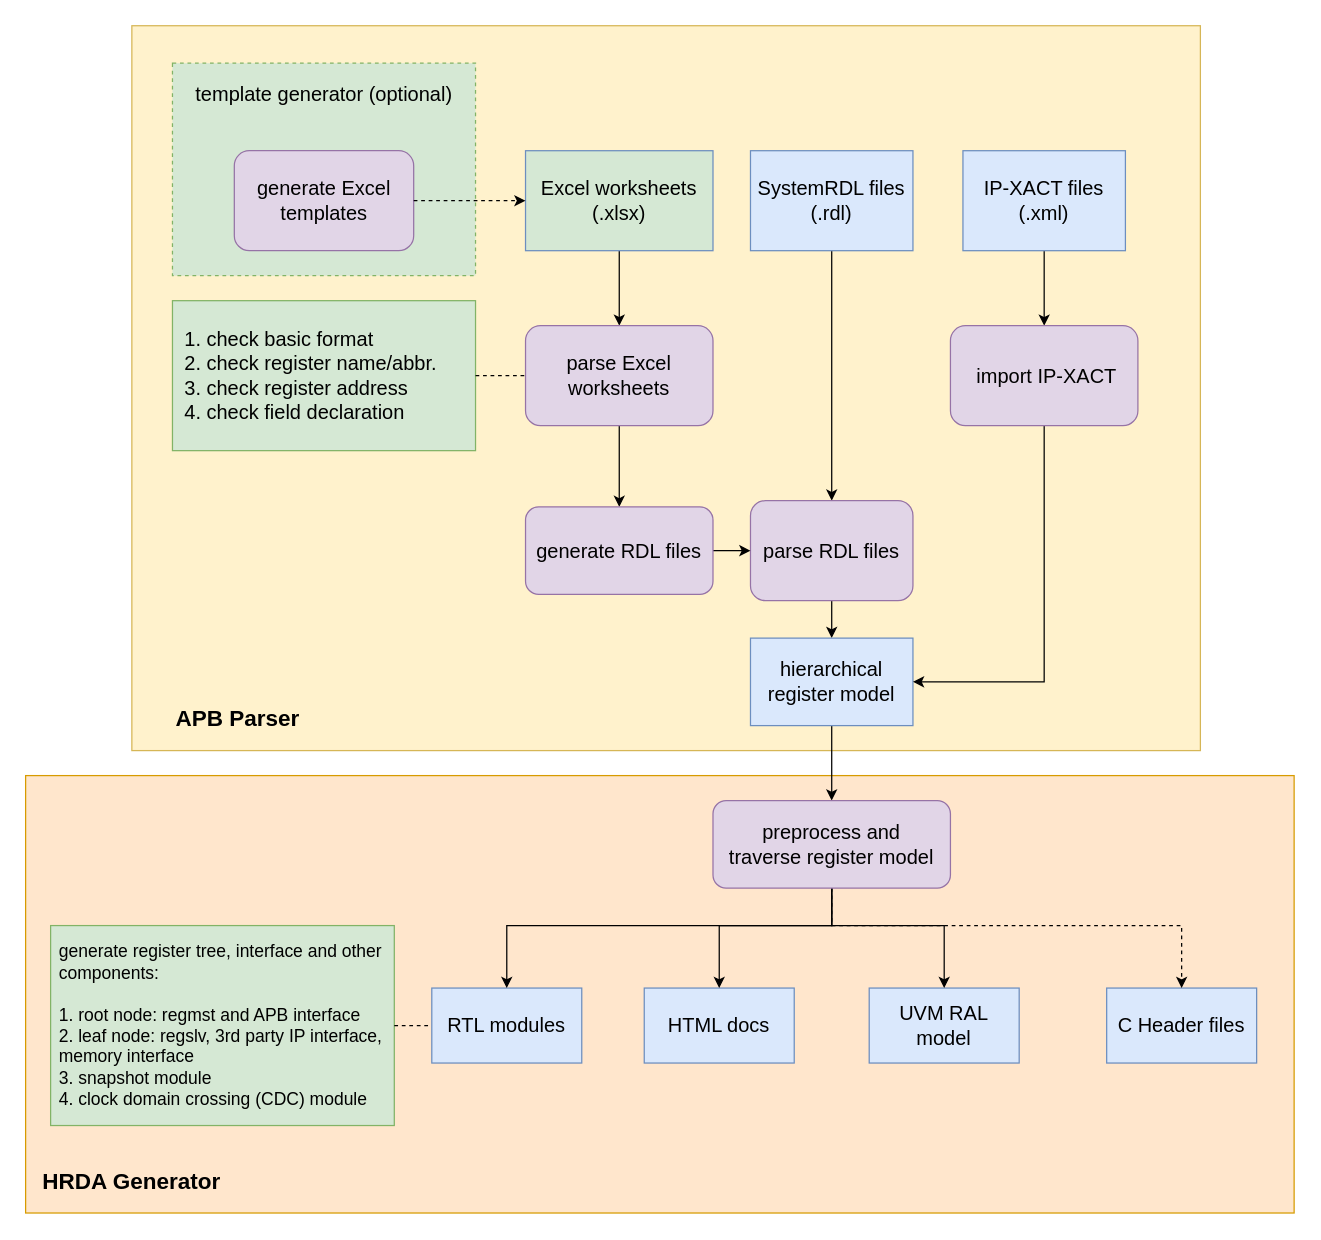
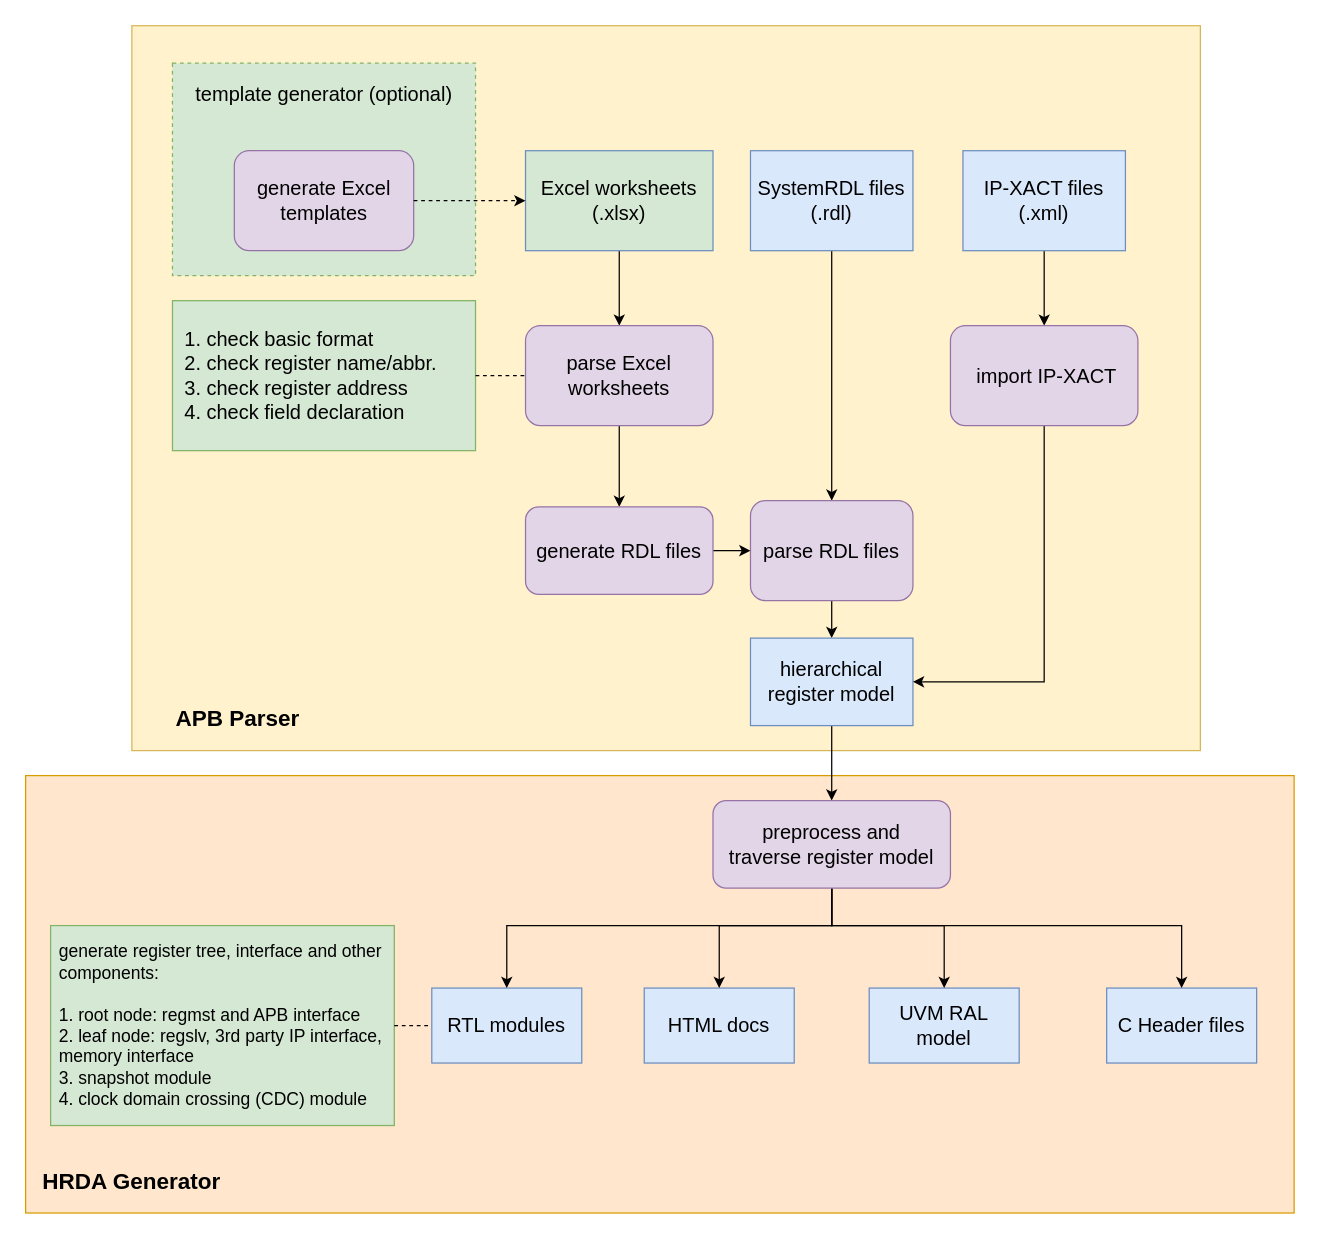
(1091, 926) -> (1091, 926)
